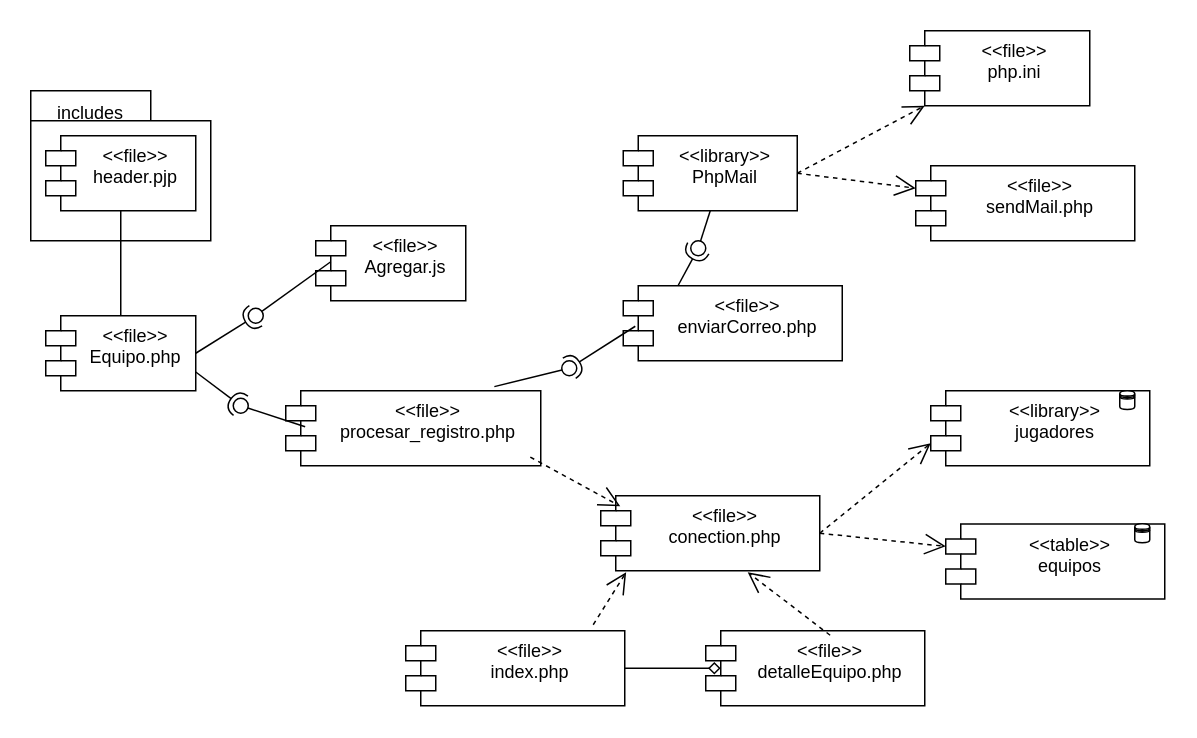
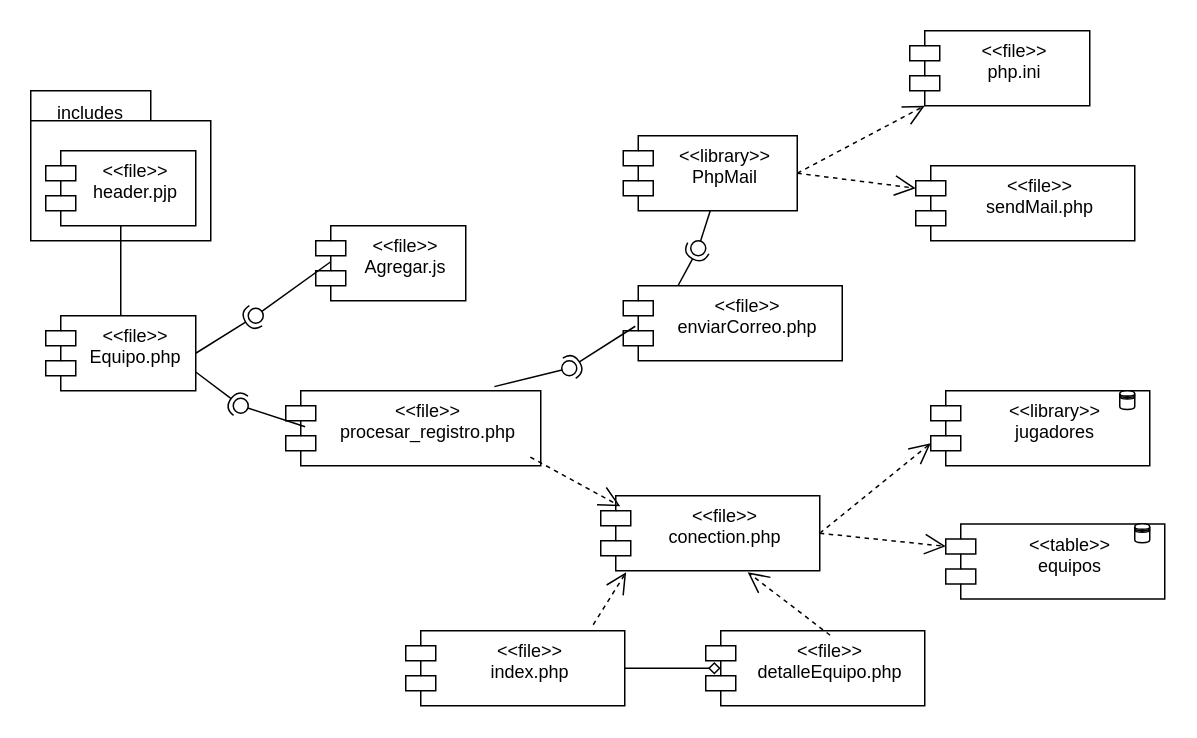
(121, 173) -> (121, 188)
